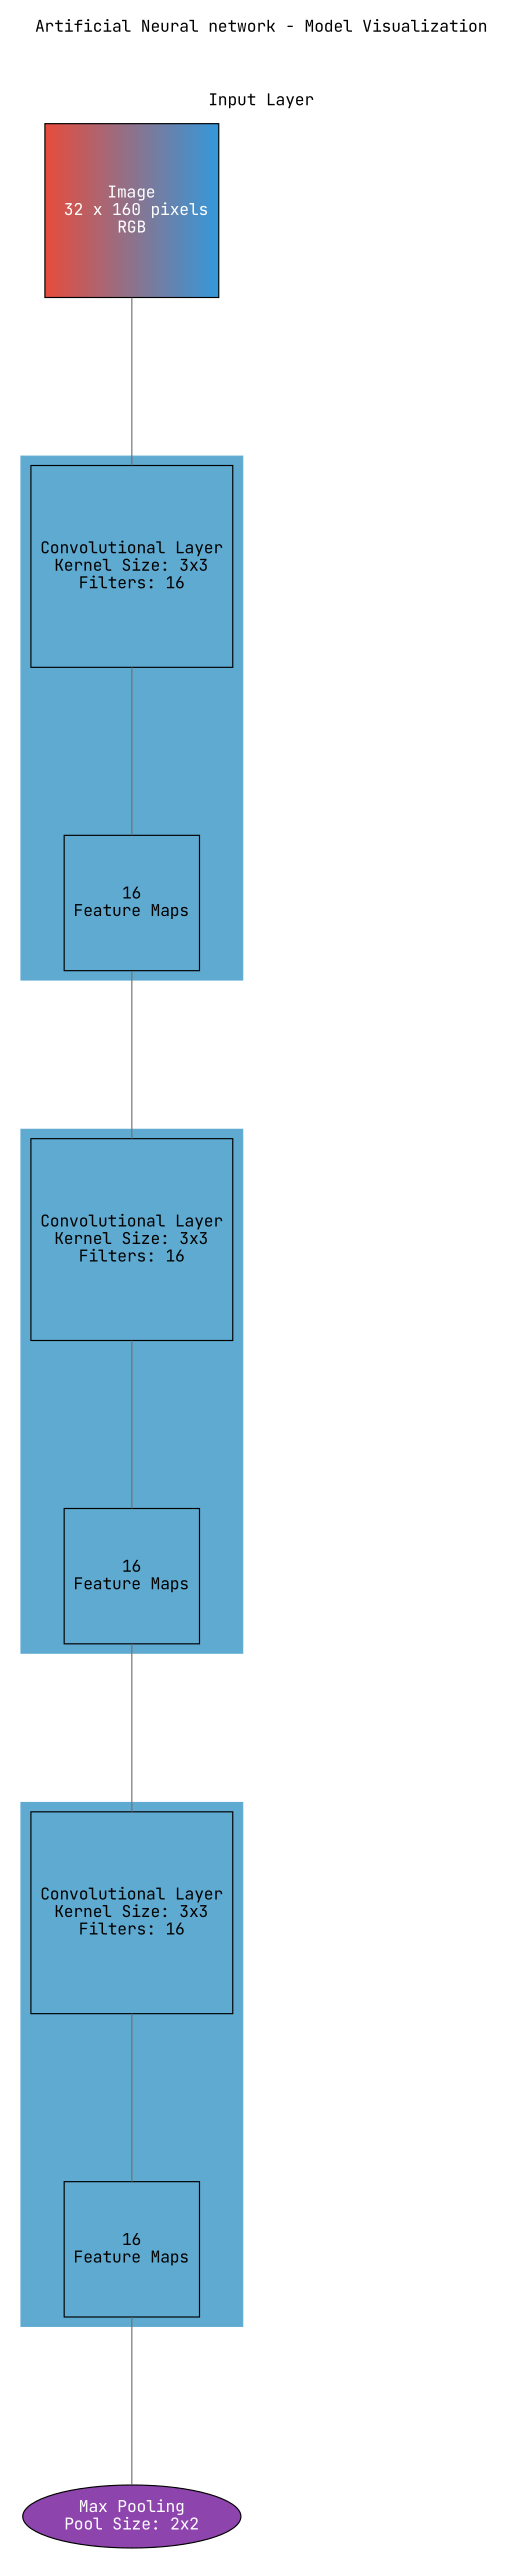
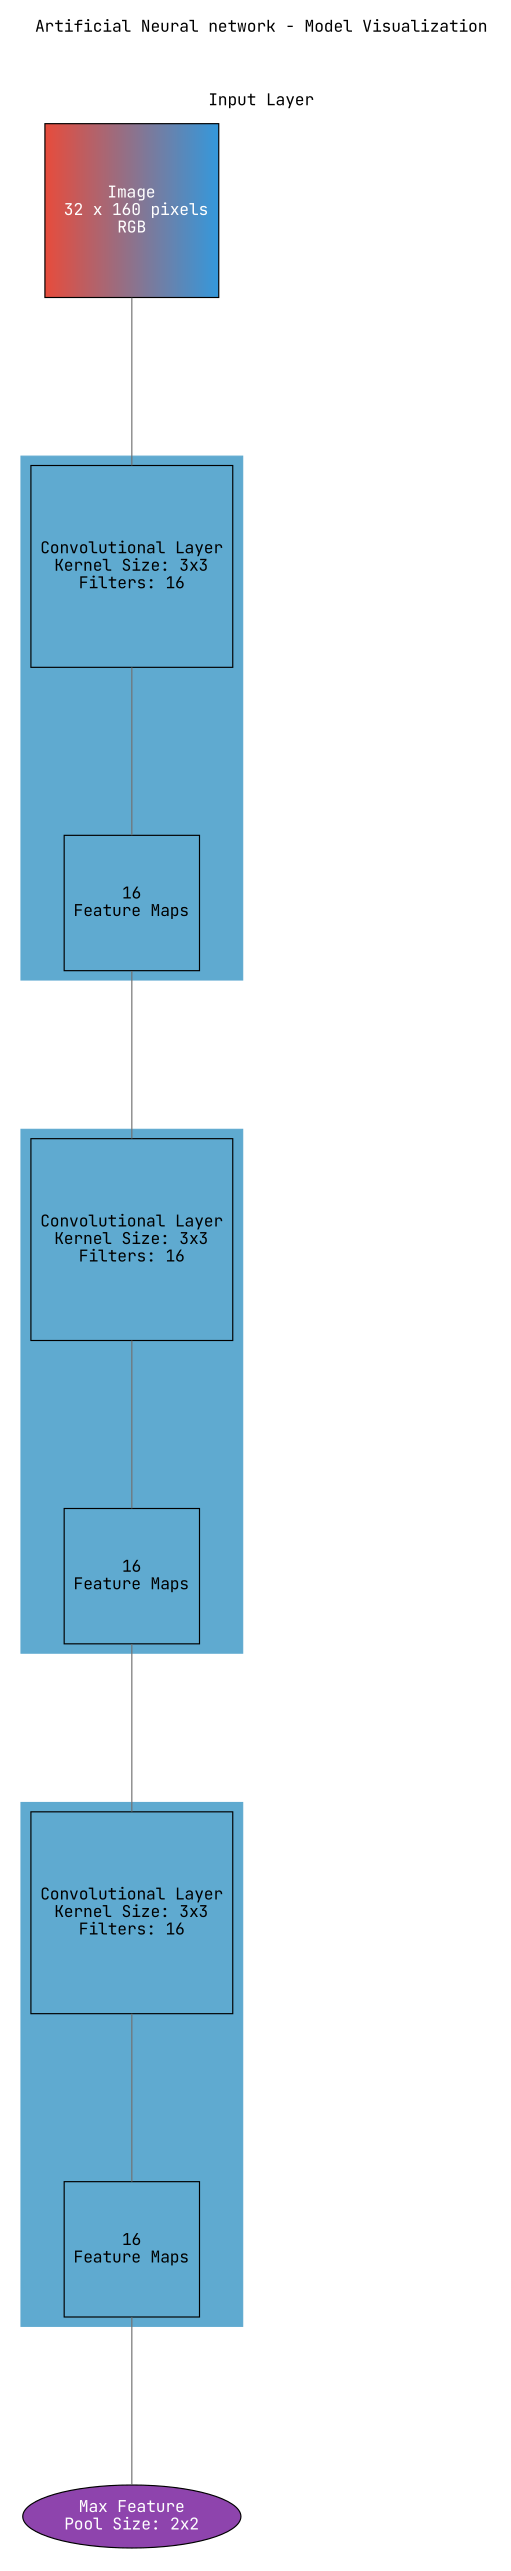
(132, 2516) -> (132, 2516)
